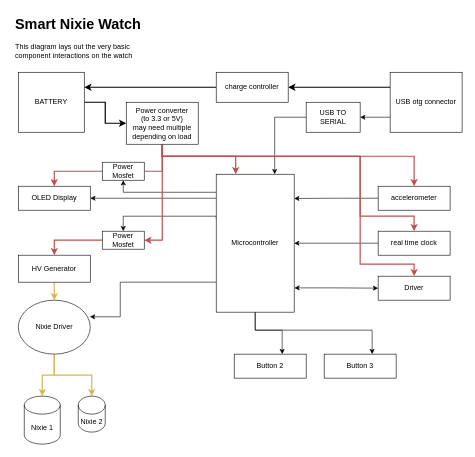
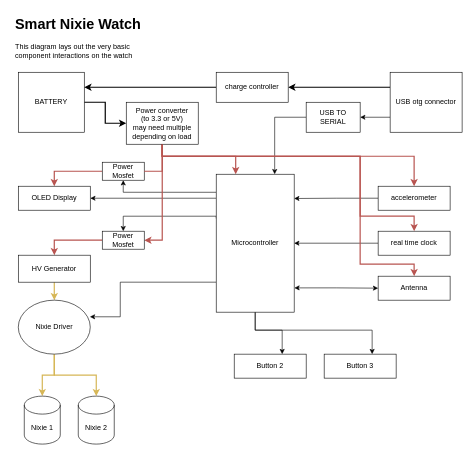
(414, 288) -> (414, 288)
(92, 414) -> (96, 420)
